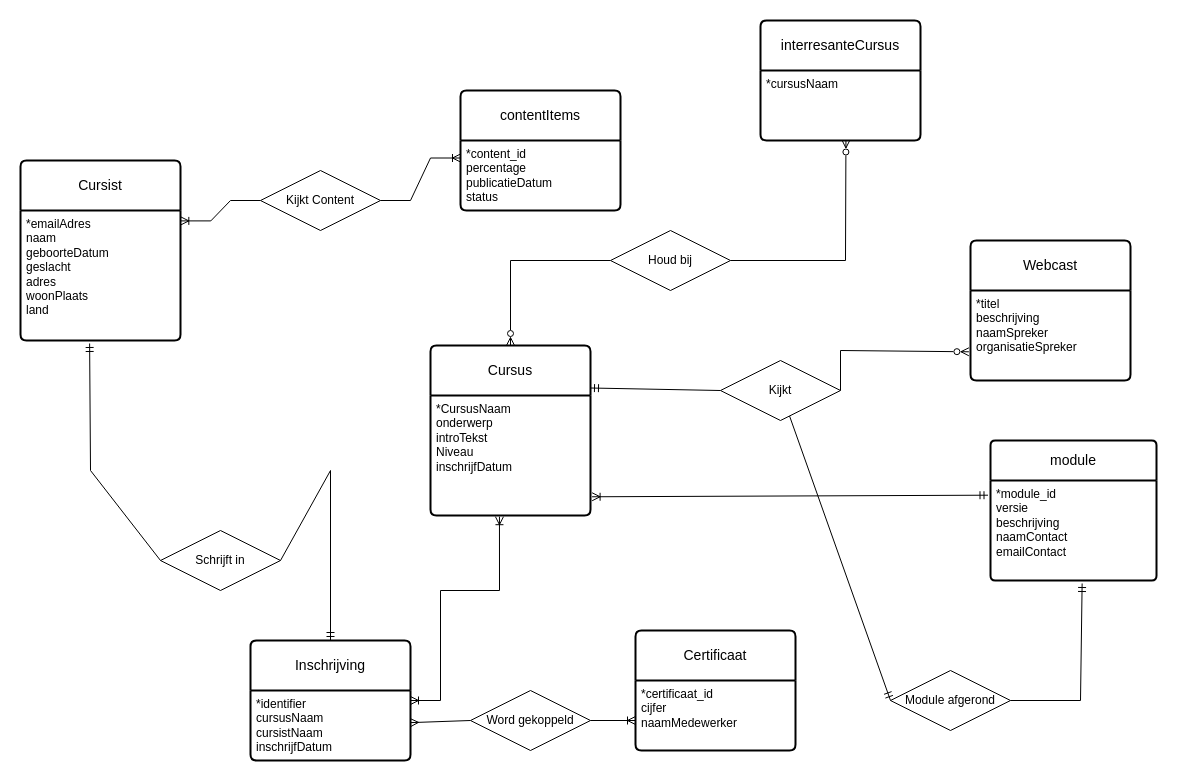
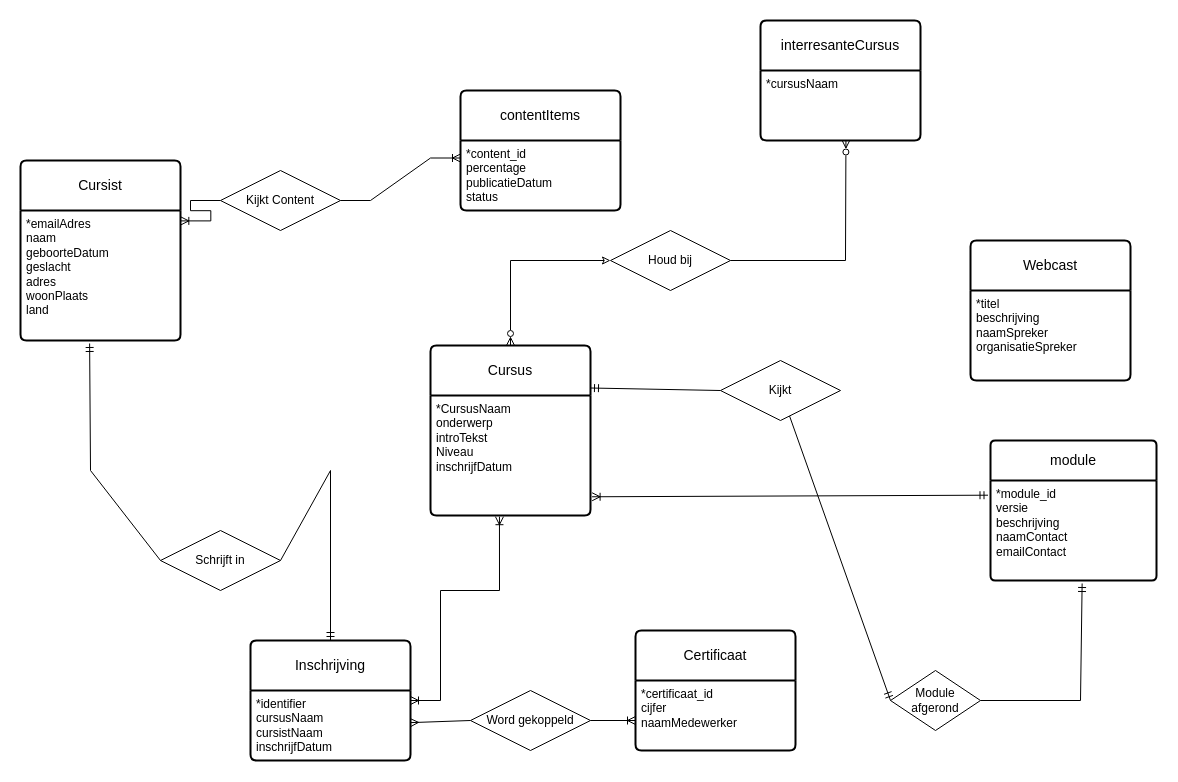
(321, 201) -> (281, 201)
(605, 261) -> (602, 261)
(877, 351) -> none
(951, 701) -> (936, 701)
